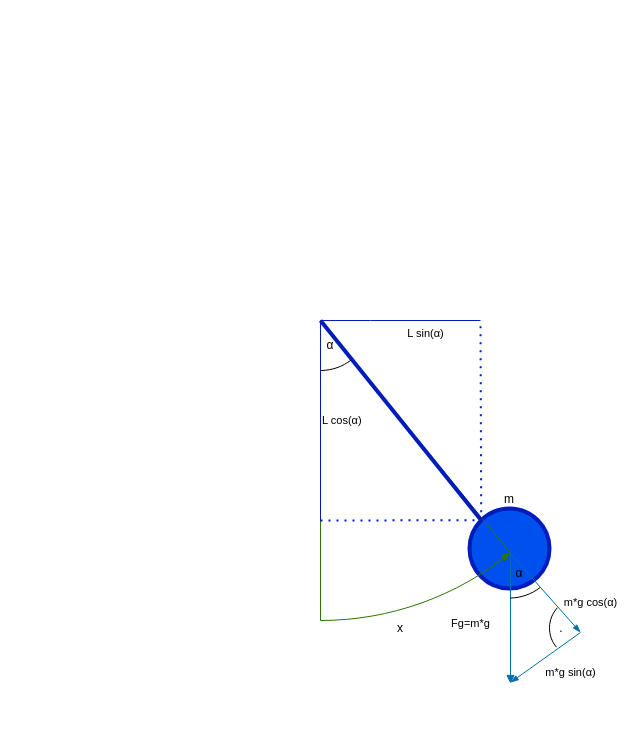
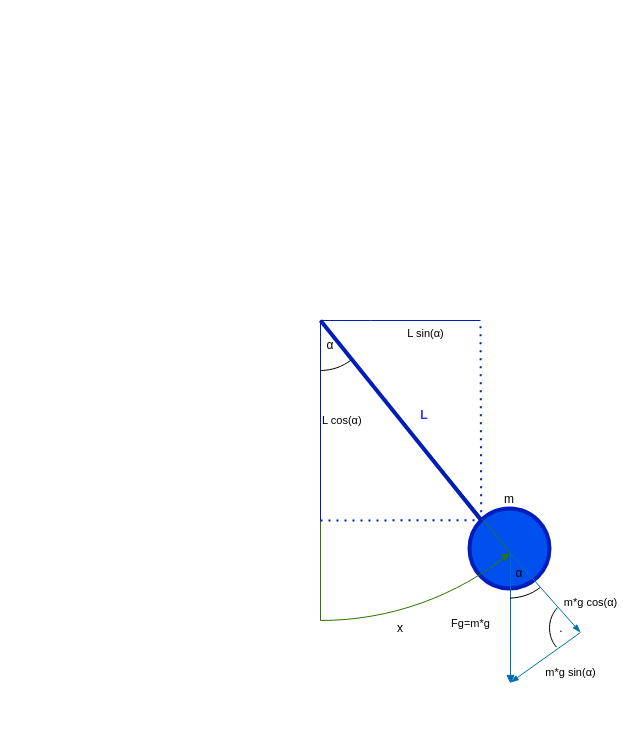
none -> (425, 416)
